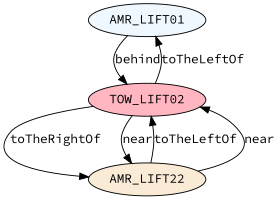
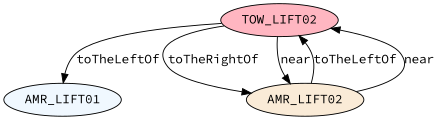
(114, 55) -> none
(147, 179) -> (305, 100)
